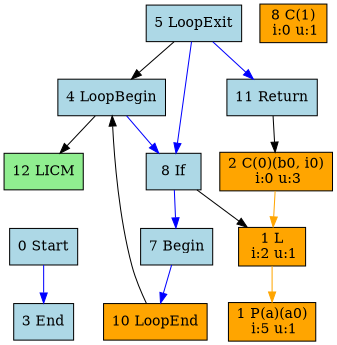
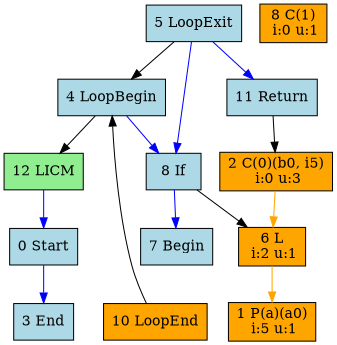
(276, 172) -> (276, 172)
none -> (44, 204)
(272, 247) -> (272, 247)
(167, 279) -> none
